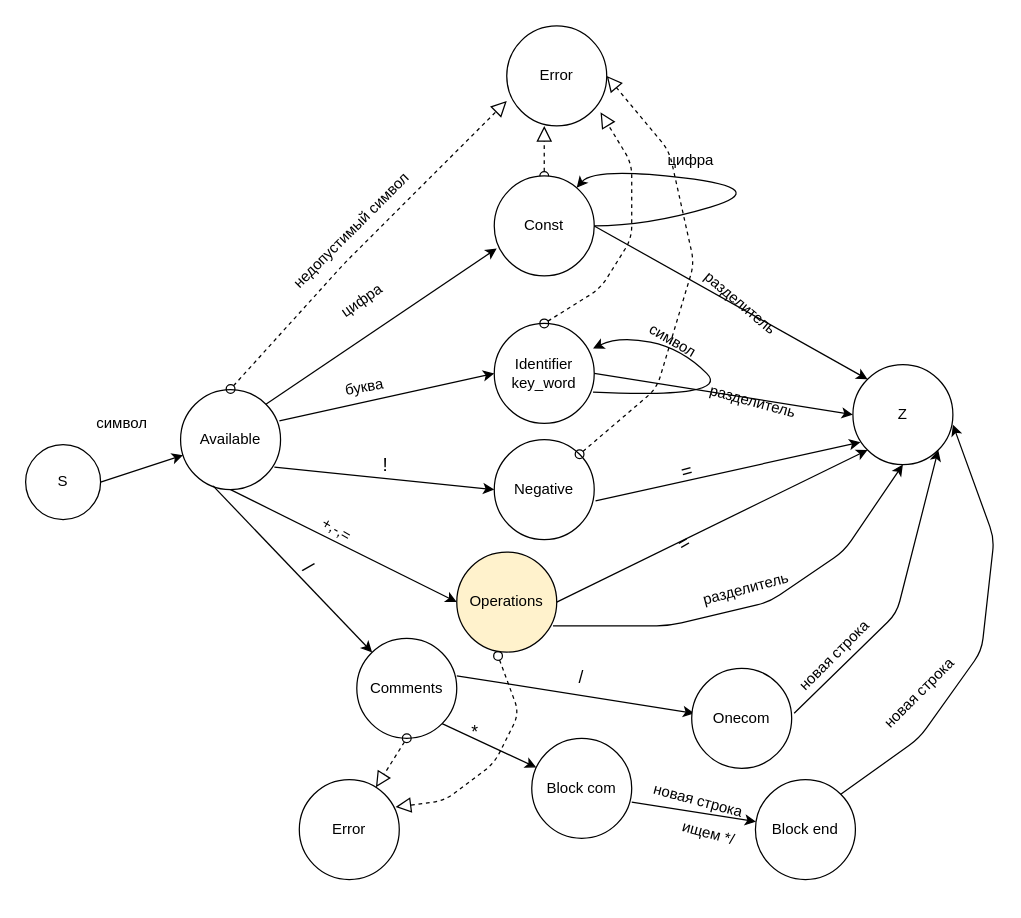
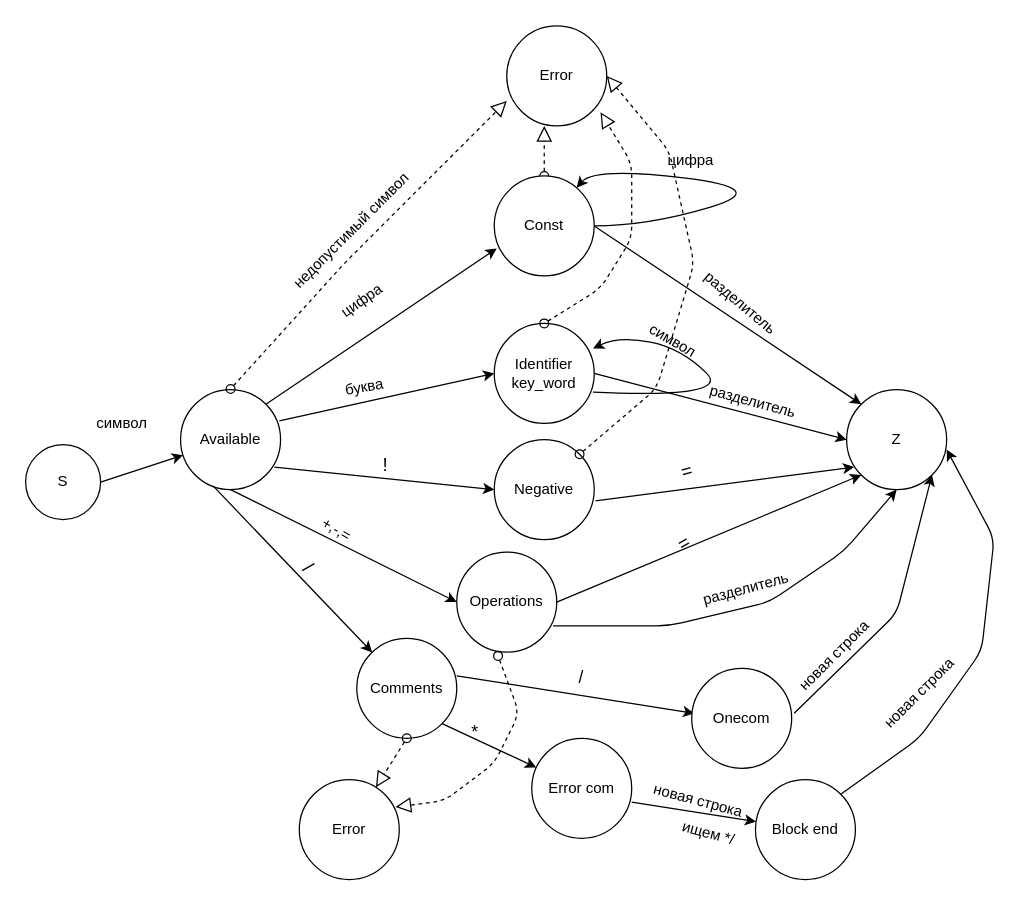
(903, 414) -> (897, 439)
(507, 602) -> (507, 602)
(582, 788) -> (582, 788)
